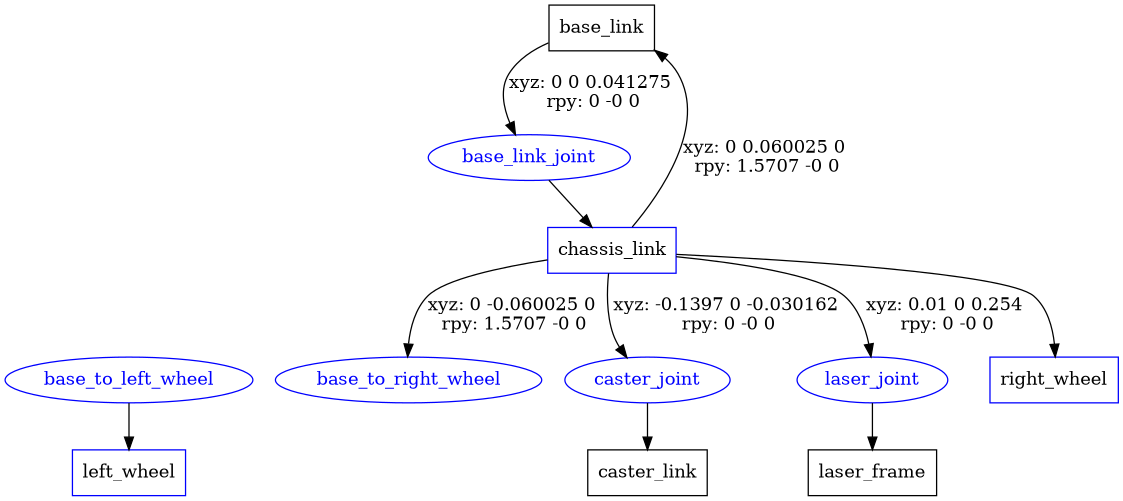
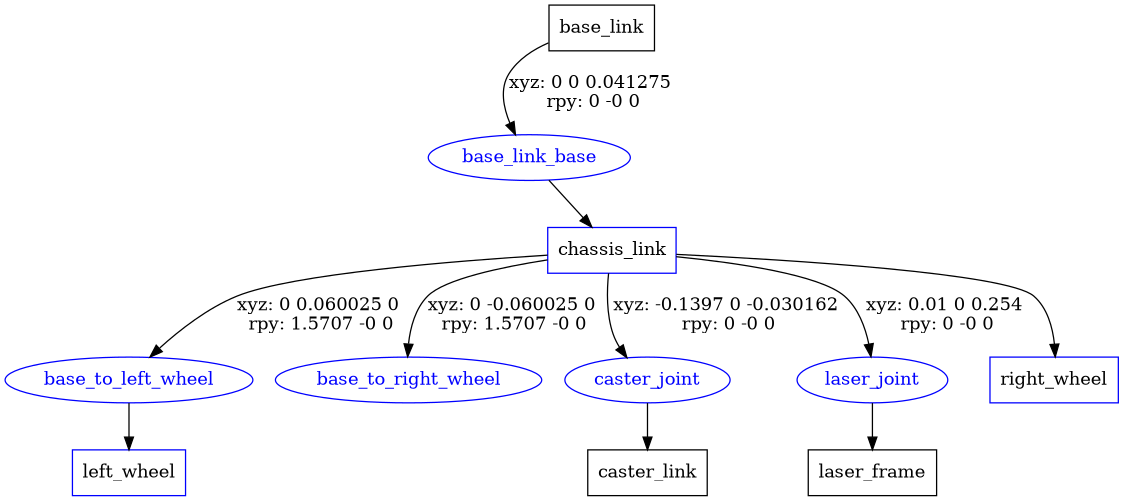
(681, 146) -> (345, 274)
(529, 158) -> (529, 158)
